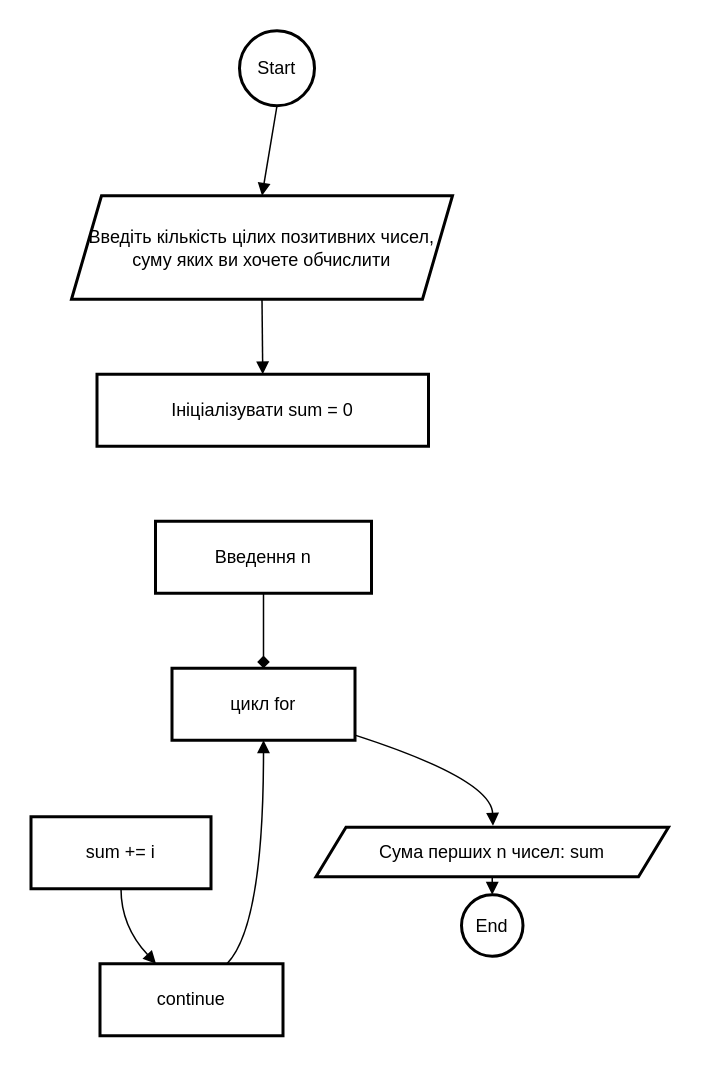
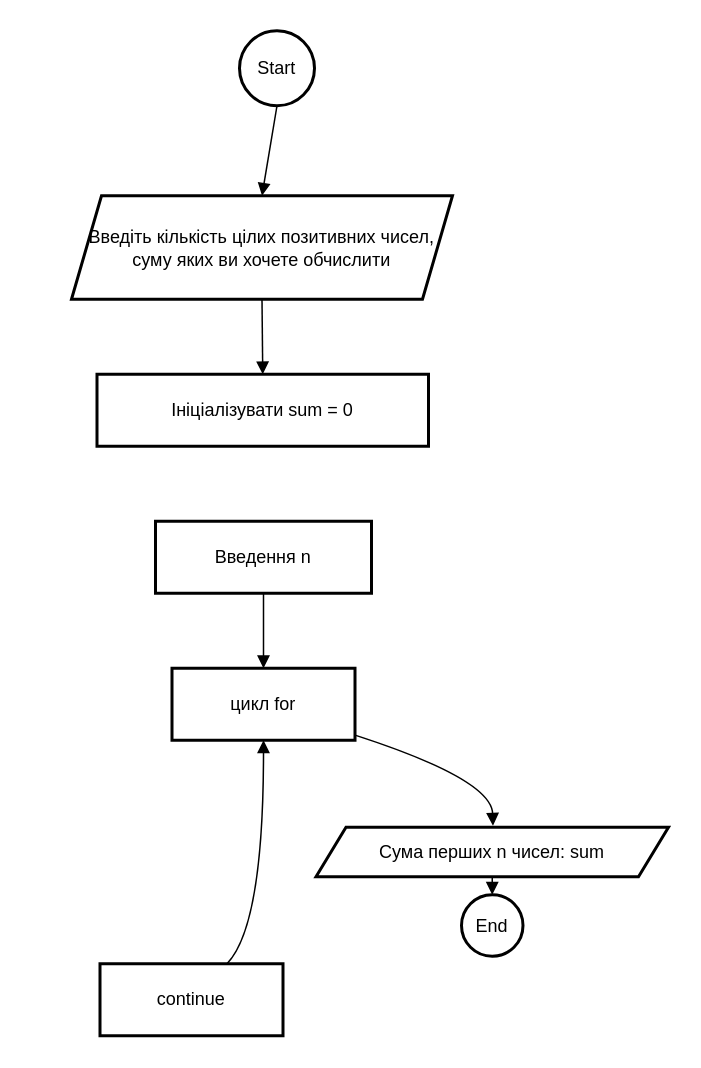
(263, 655) -> (263, 654)
(121, 853) -> none
(127, 924) -> none
